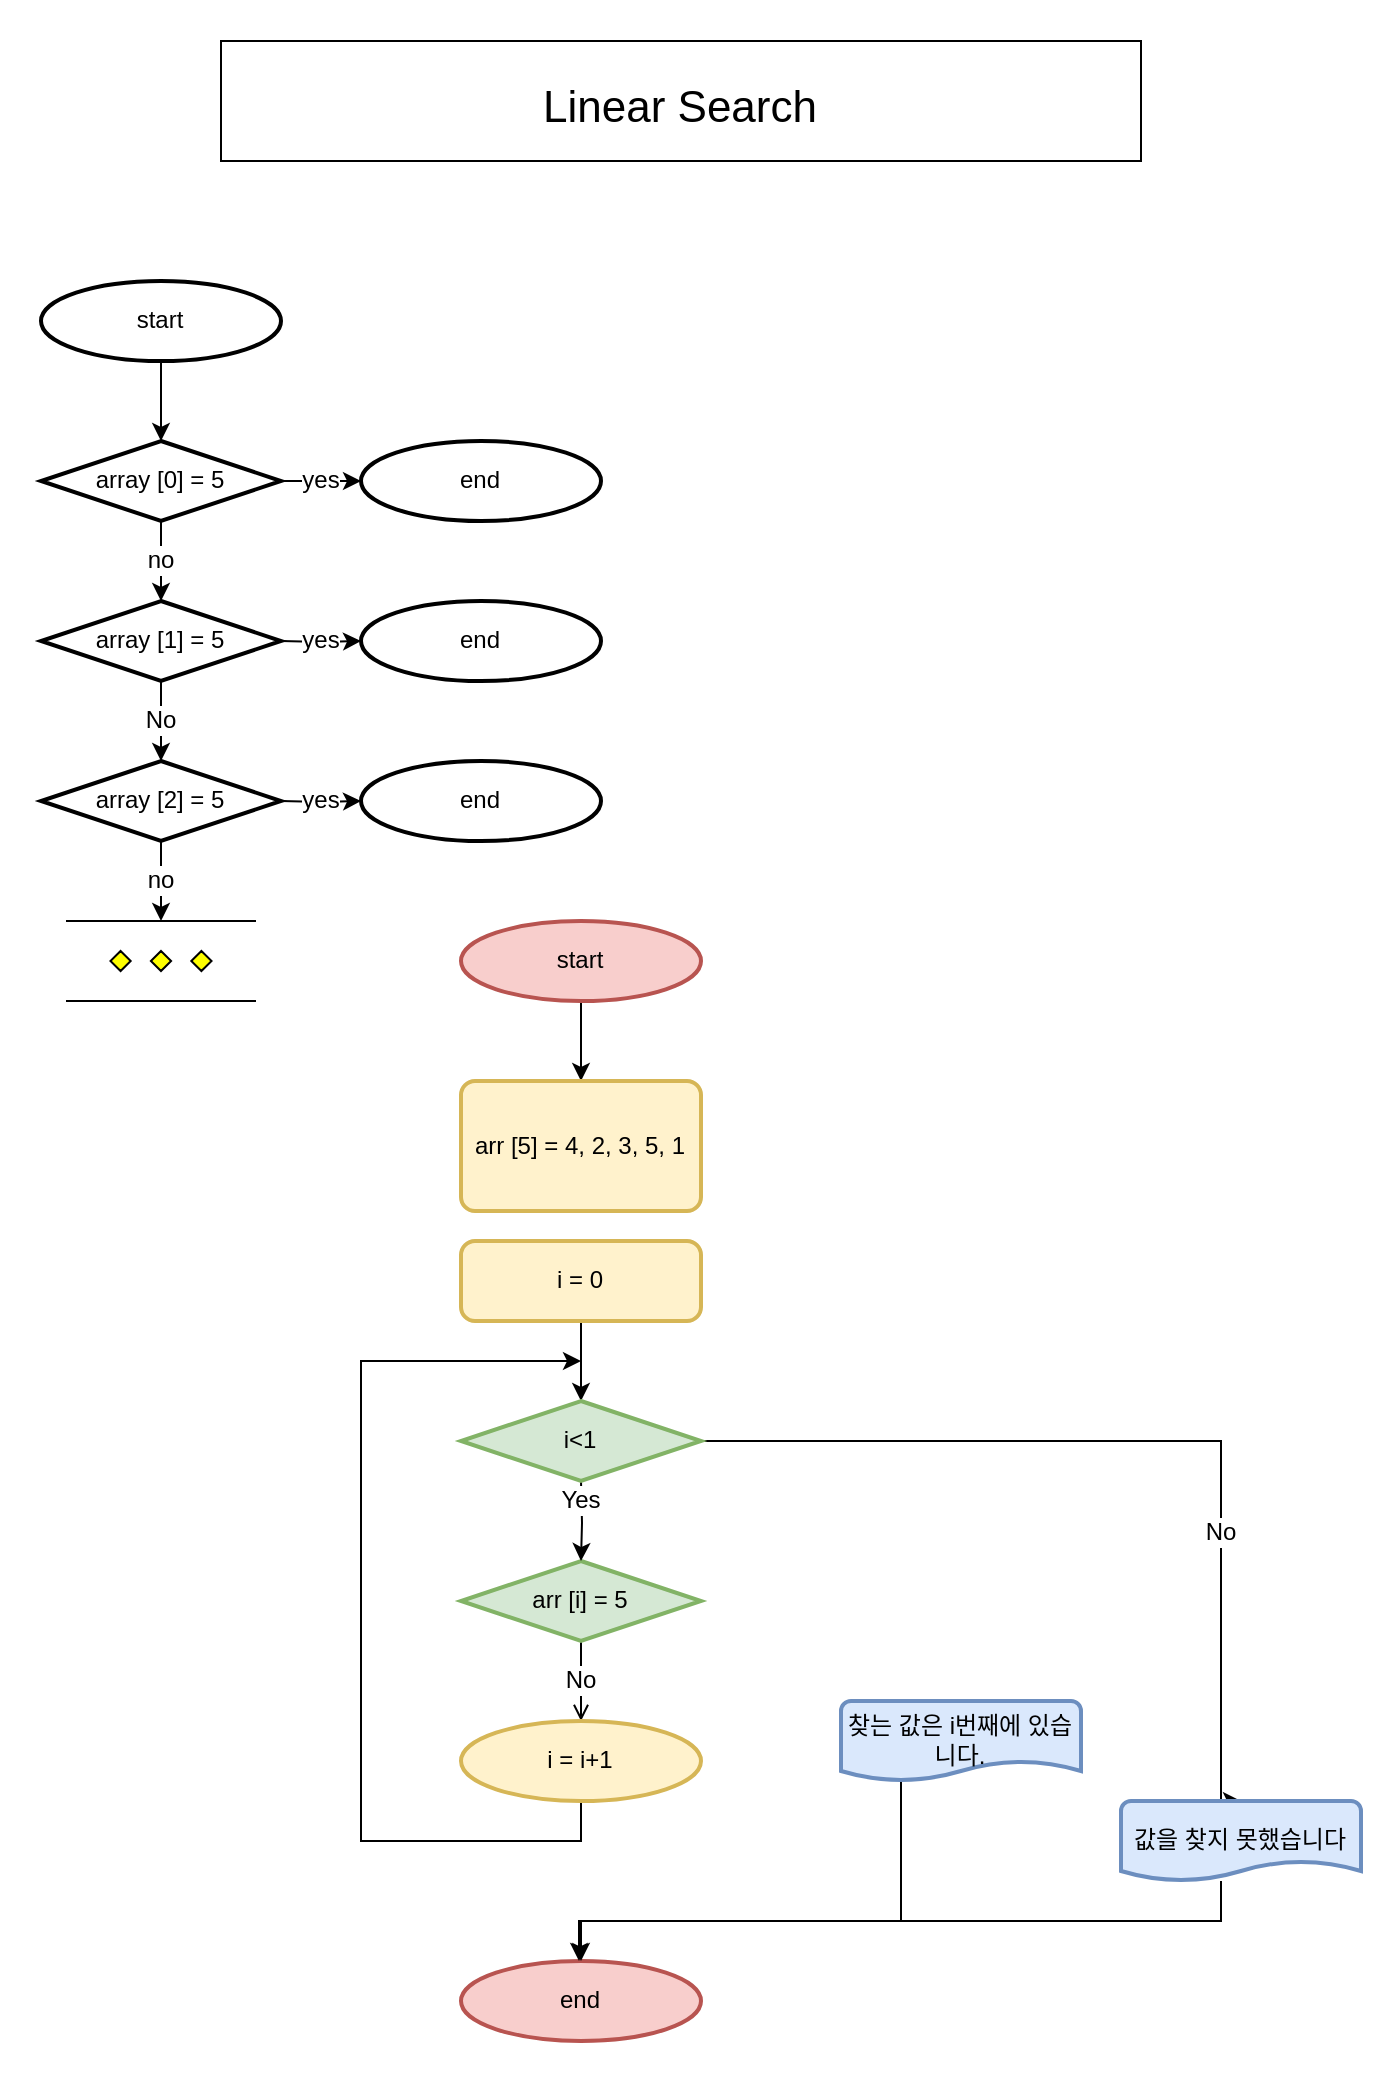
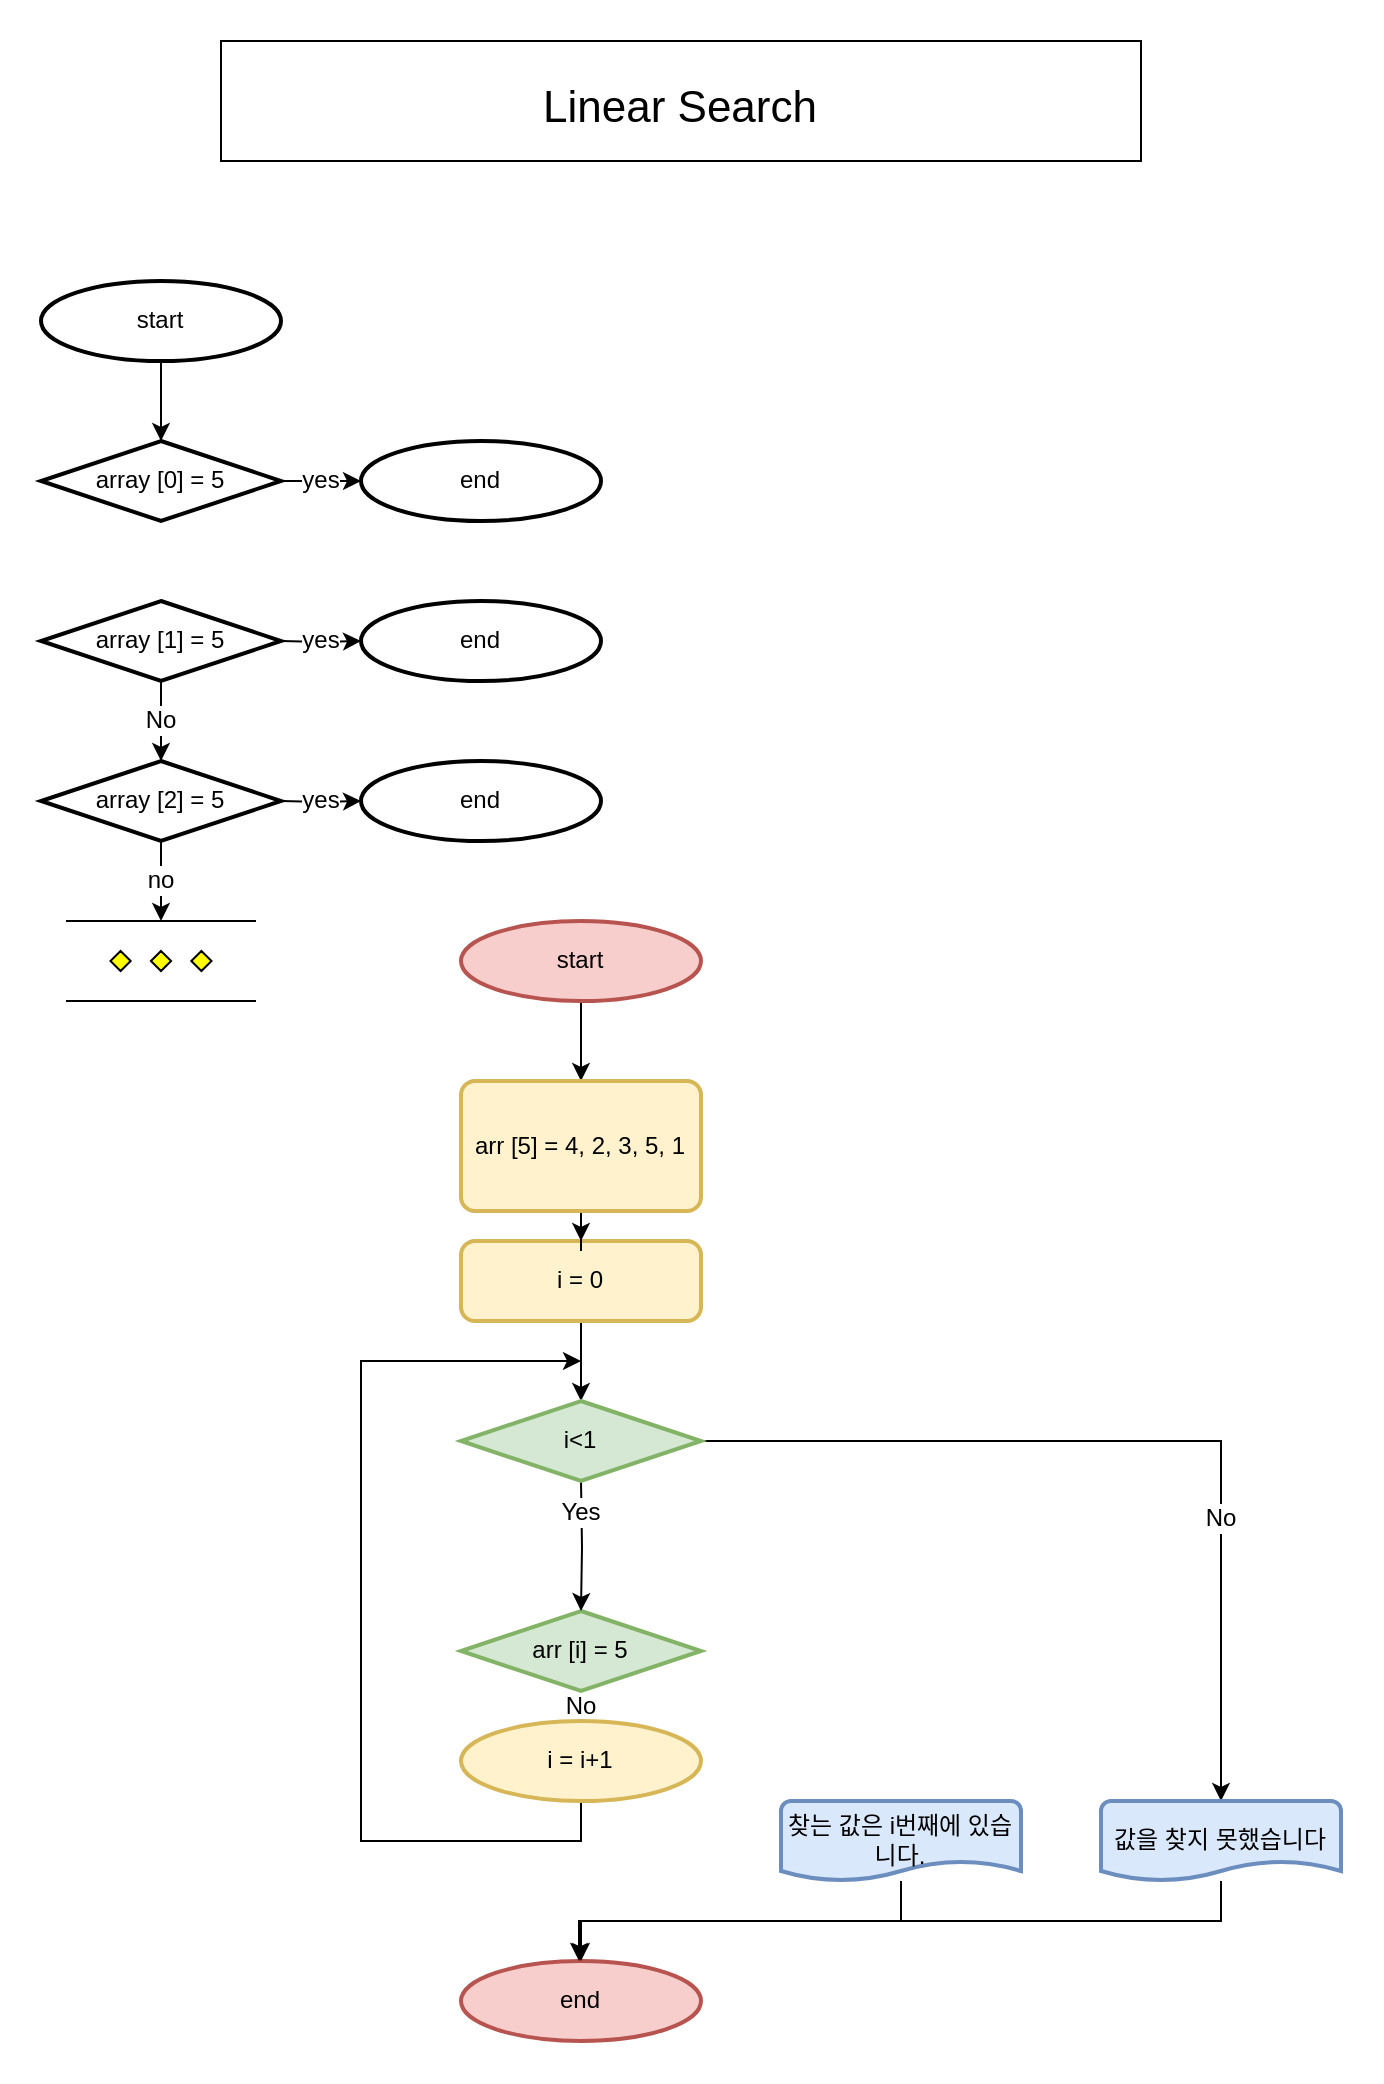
(161, 569) -> none
none -> (581, 1251)
(581, 1601) -> (581, 1651)
(961, 1741) -> (901, 1841)
(1241, 1841) -> (1221, 1841)
